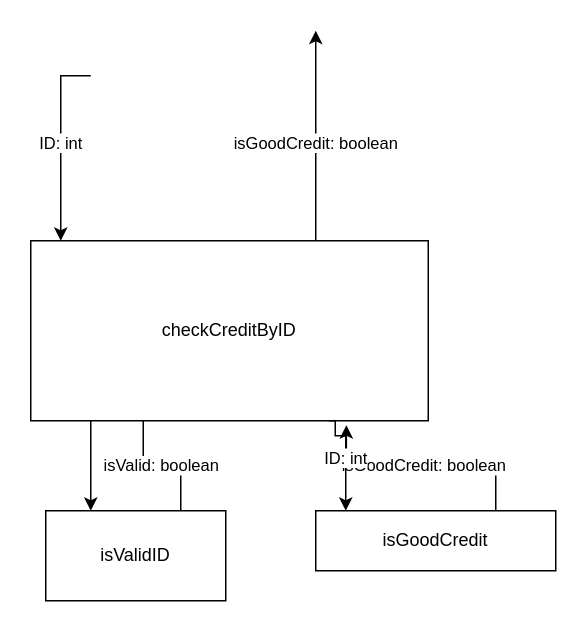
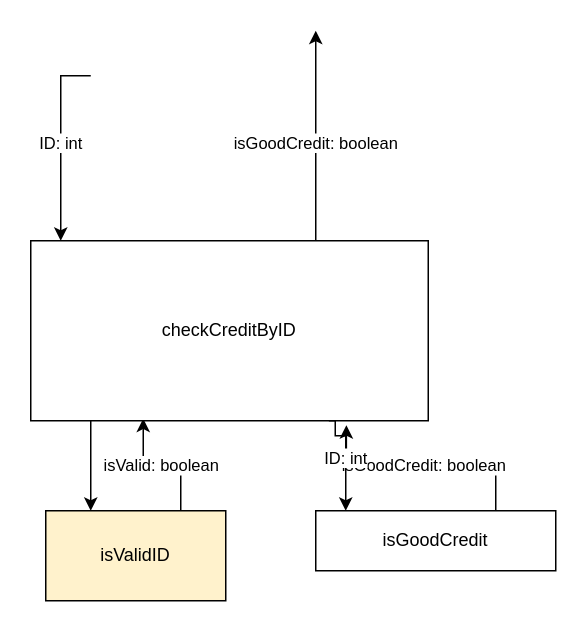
(143, 426) -> (143, 430)
(136, 556) -> (136, 556)
